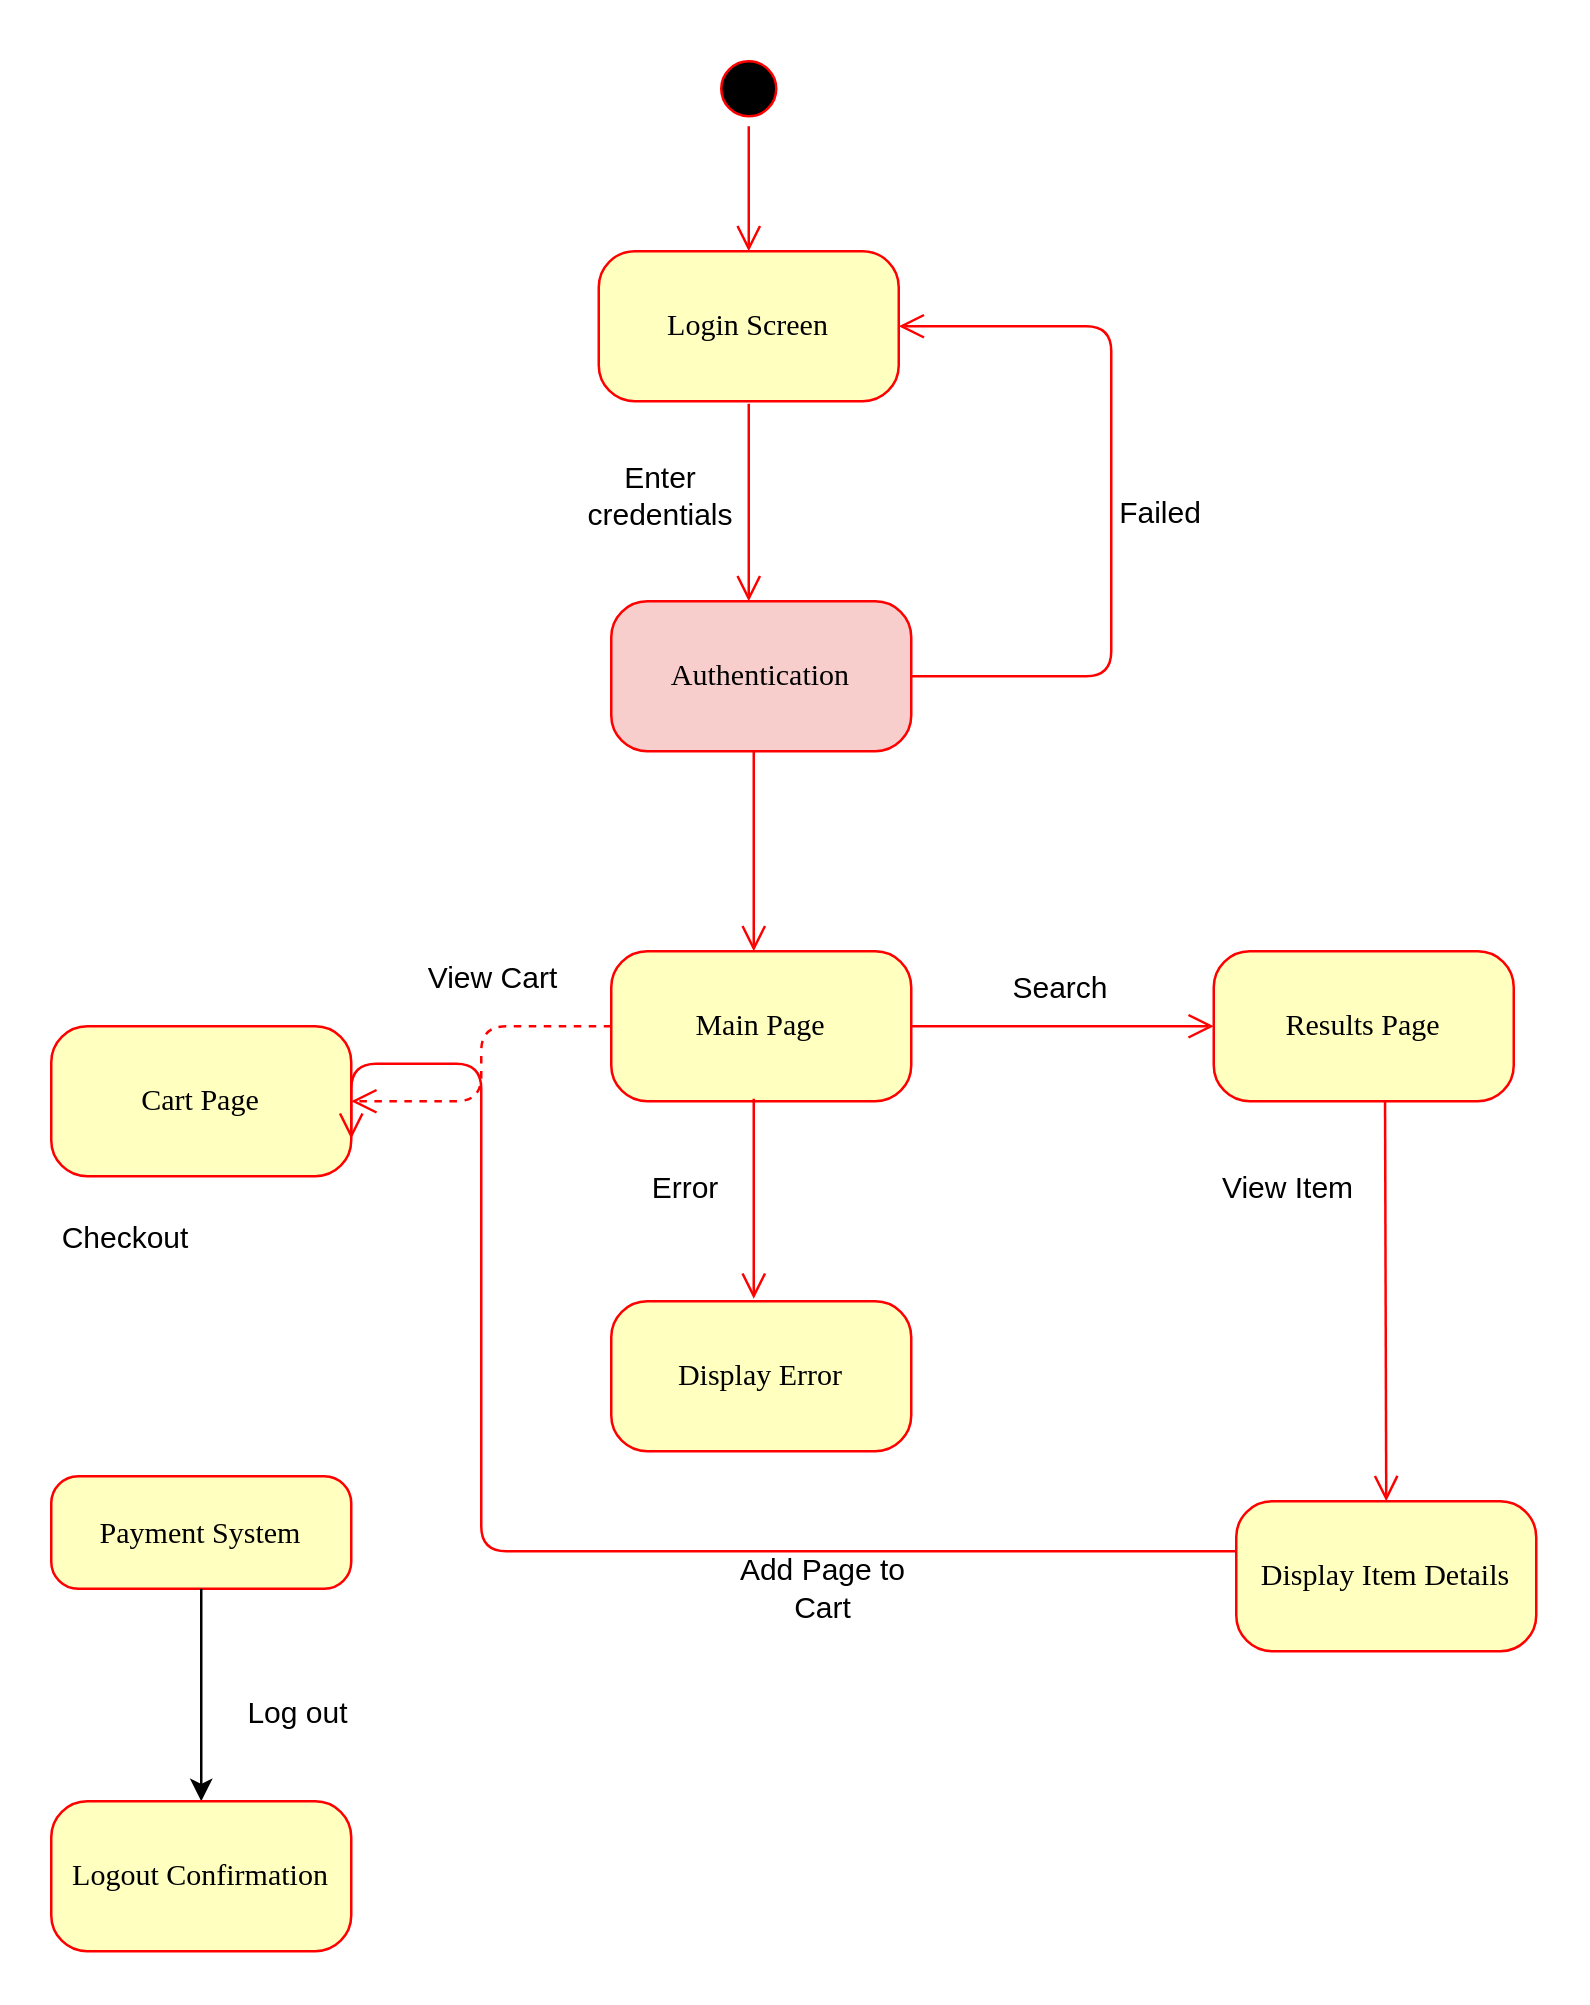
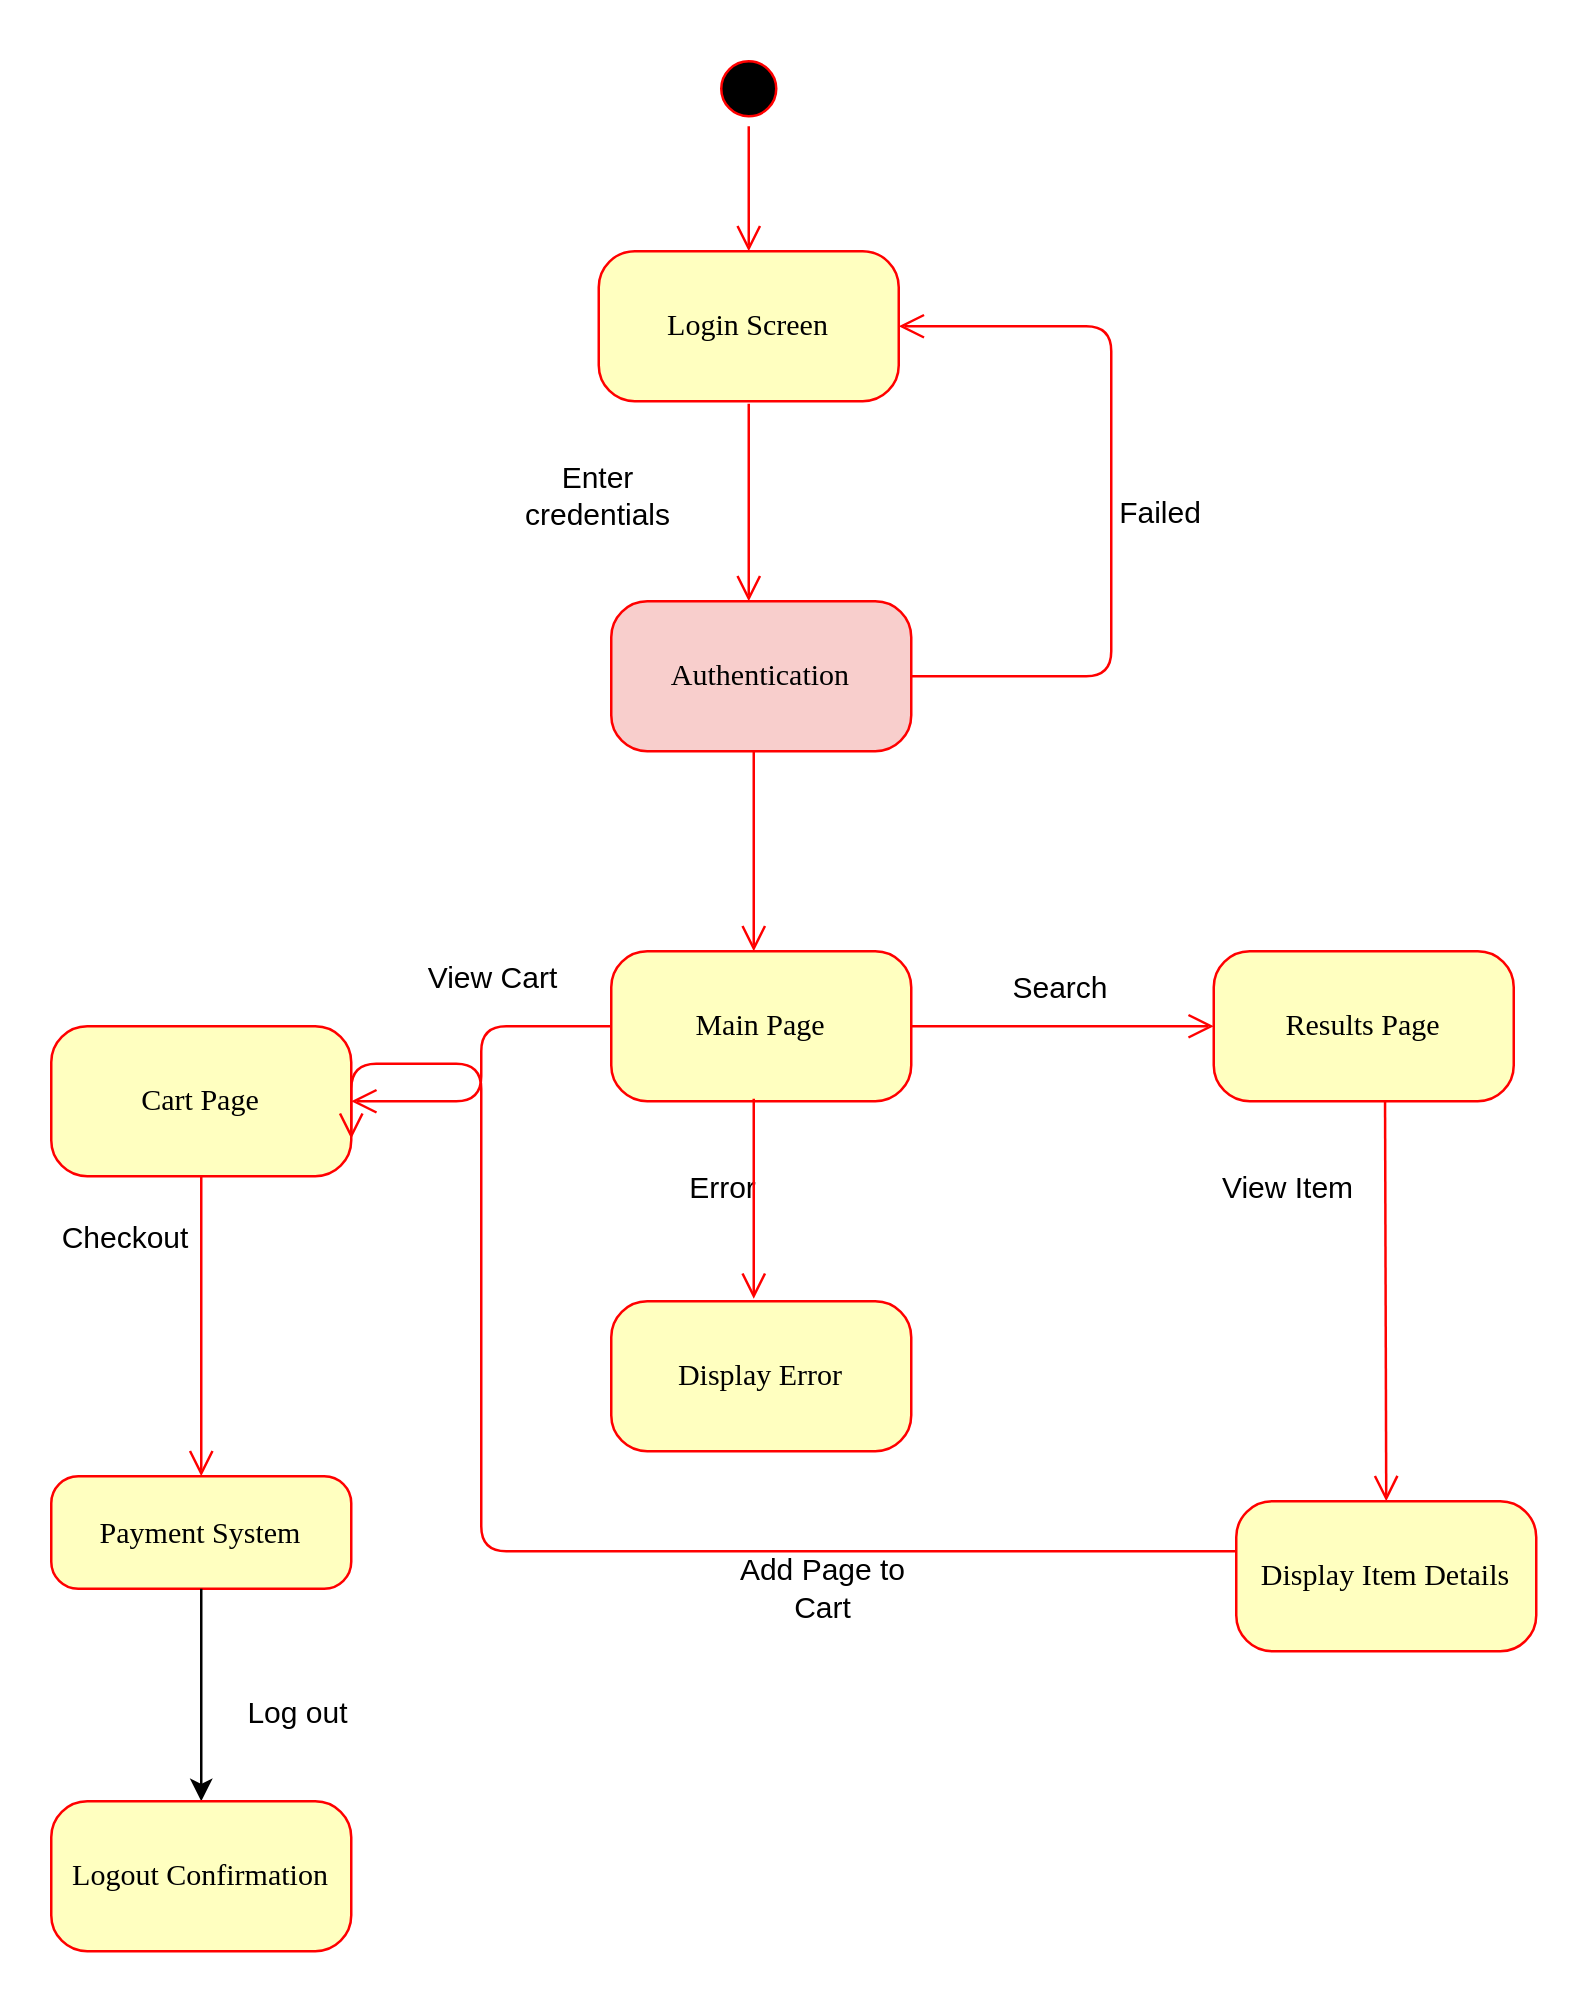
(661, 496) -> (599, 496)
(529, 1026) -> (529, 1026)
(686, 1189) -> (724, 1189)
none -> (201, 1323)
